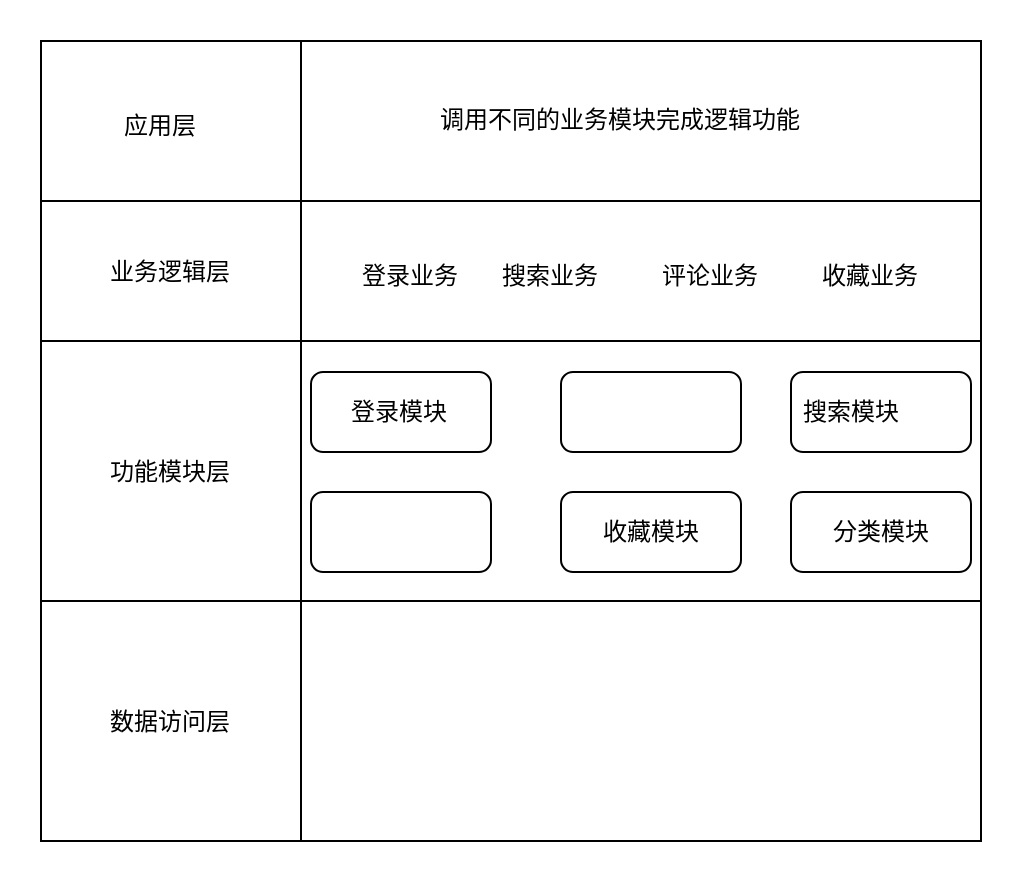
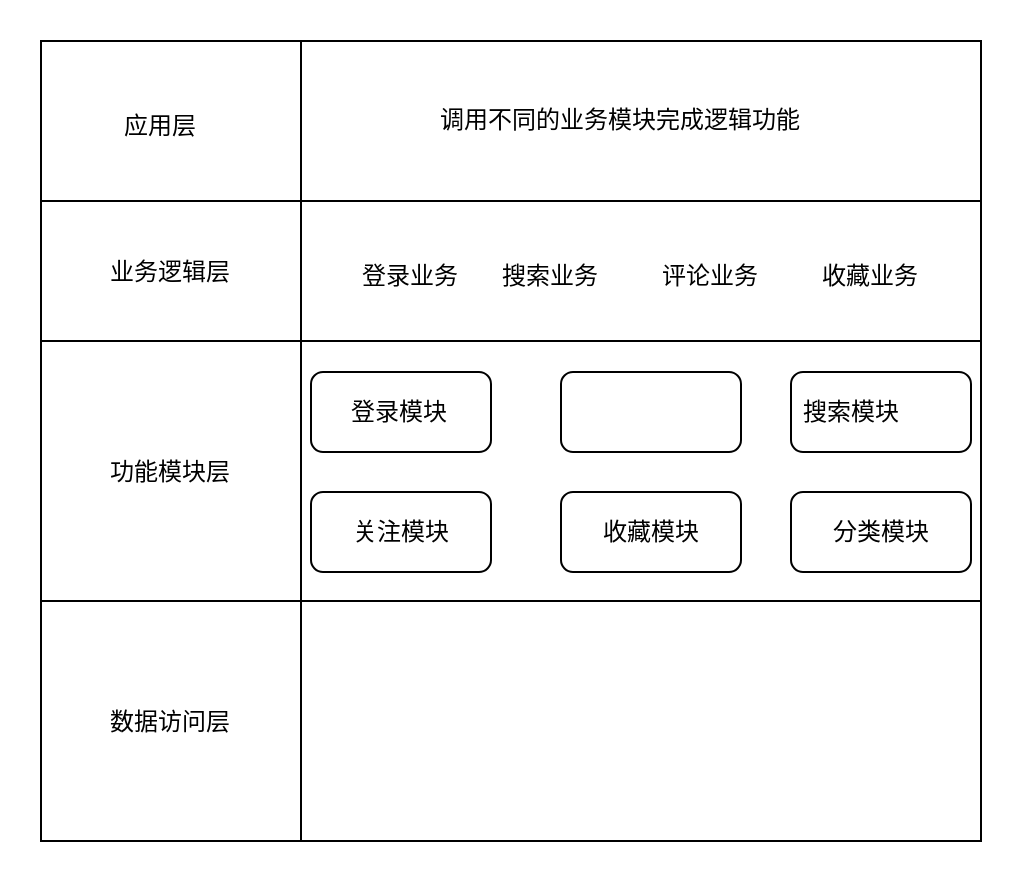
none -> (401, 532)
